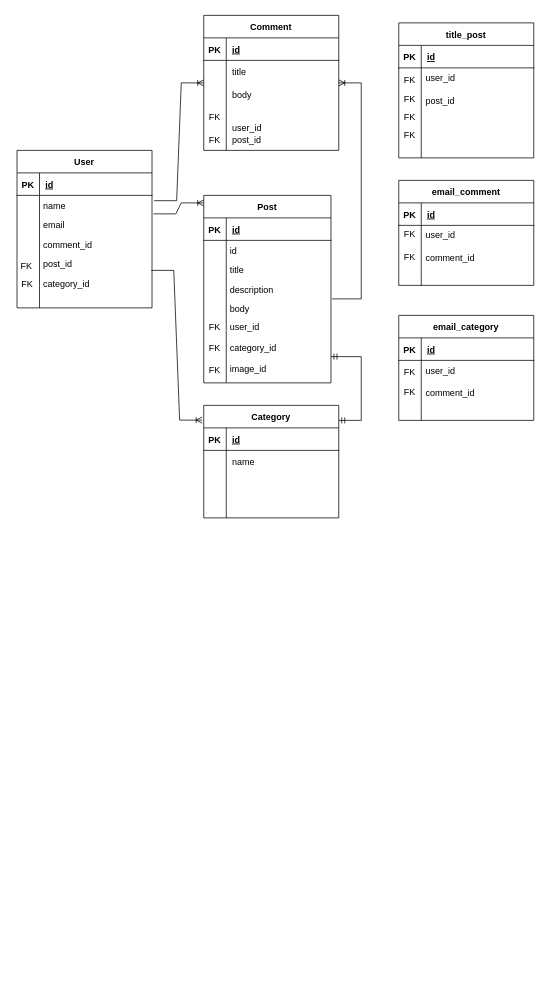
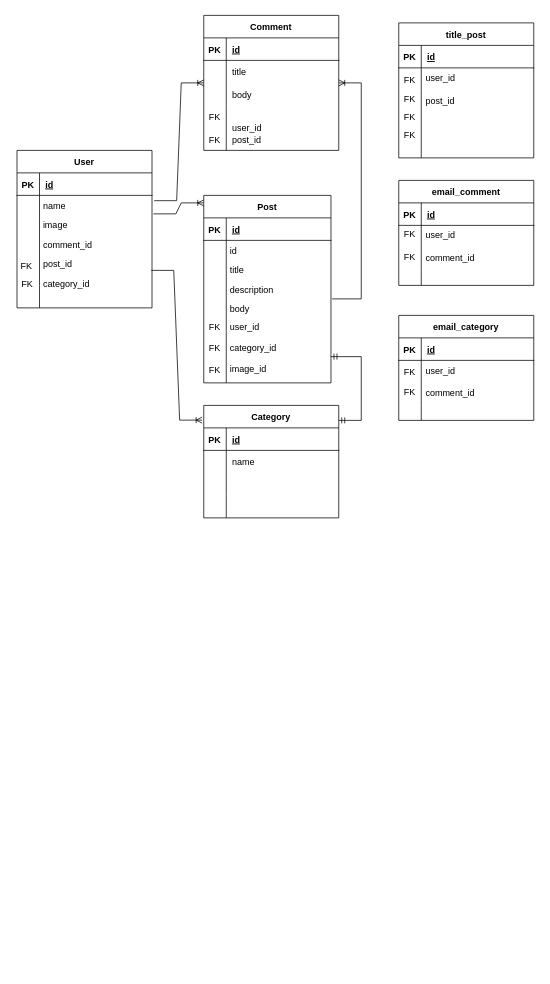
(53, 225) -> (54, 225)
